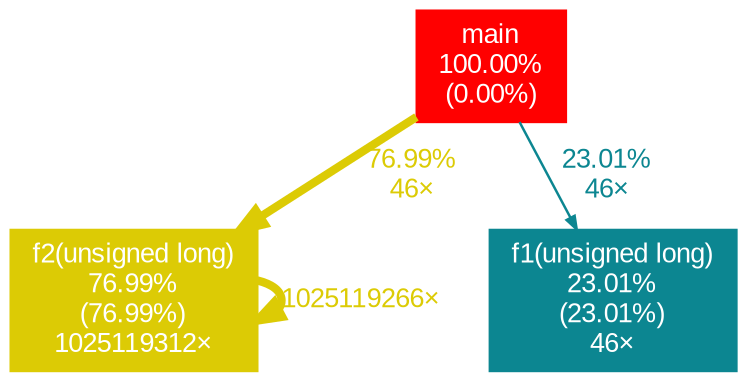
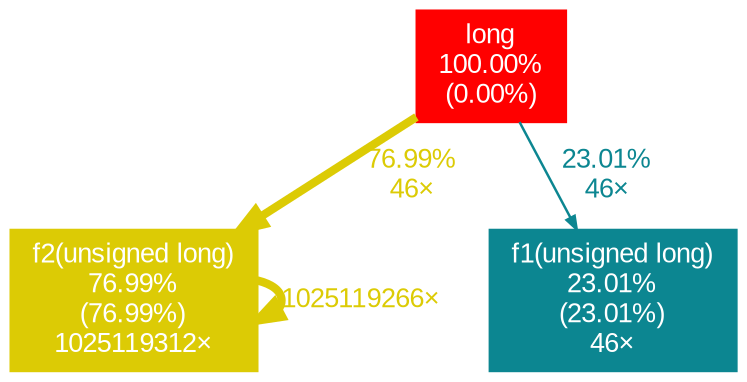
(491, 66) -> (491, 66)
